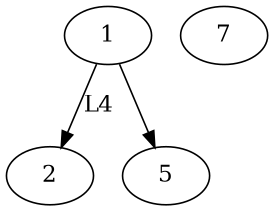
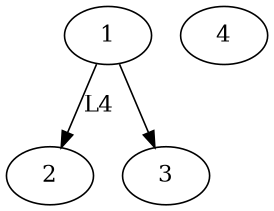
(224, 35) -> (224, 35)
(166, 176) -> (166, 176)
